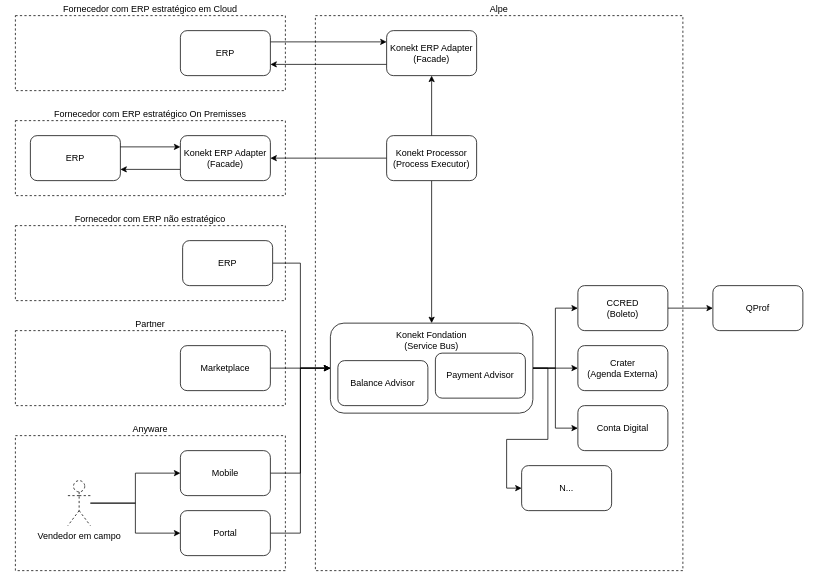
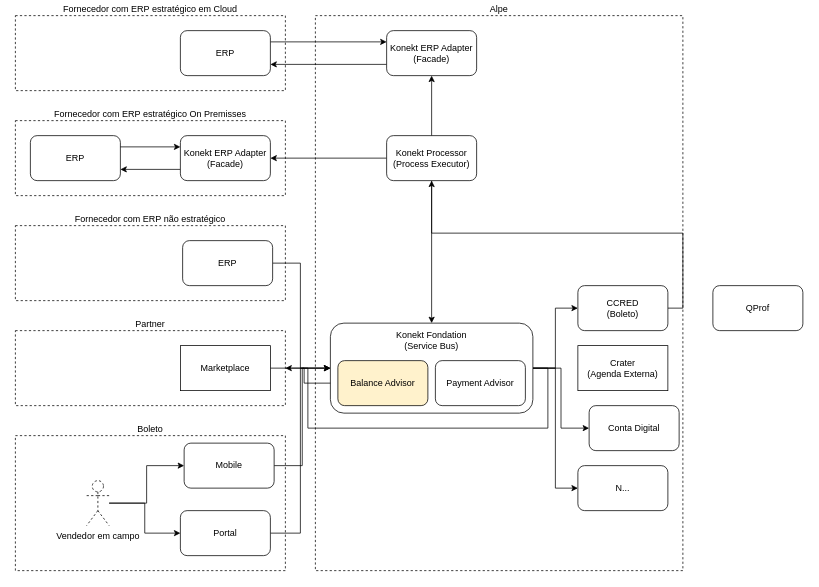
(706, 308) -> (597, 233)
(225, 368) -> (225, 368)
(287, 368) -> (304, 379)
(571, 368) -> (397, 428)
(623, 368) -> (623, 368)
(480, 375) -> (480, 383)
(383, 383) -> (383, 383)
(150, 428) -> (150, 428)
(623, 428) -> (634, 428)
(225, 473) -> (229, 465)
(567, 488) -> (623, 488)
(79, 503) -> (98, 503)
